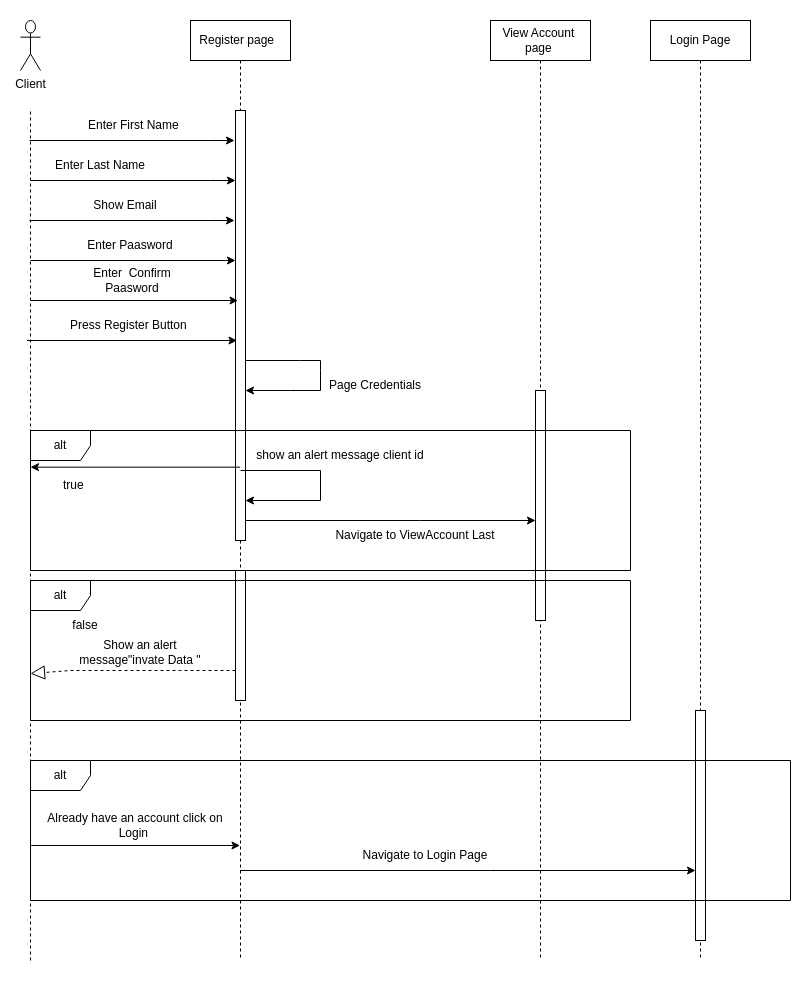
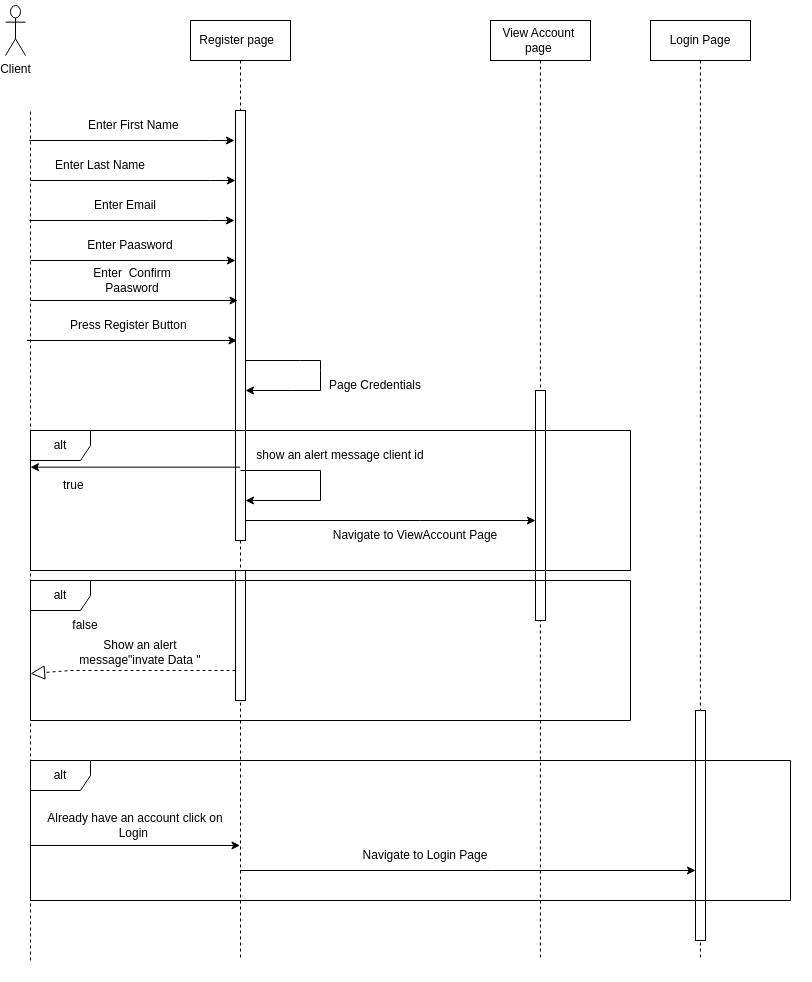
(31, 46) -> (16, 31)
(126, 206) -> (126, 206)
(416, 536) -> (416, 536)
